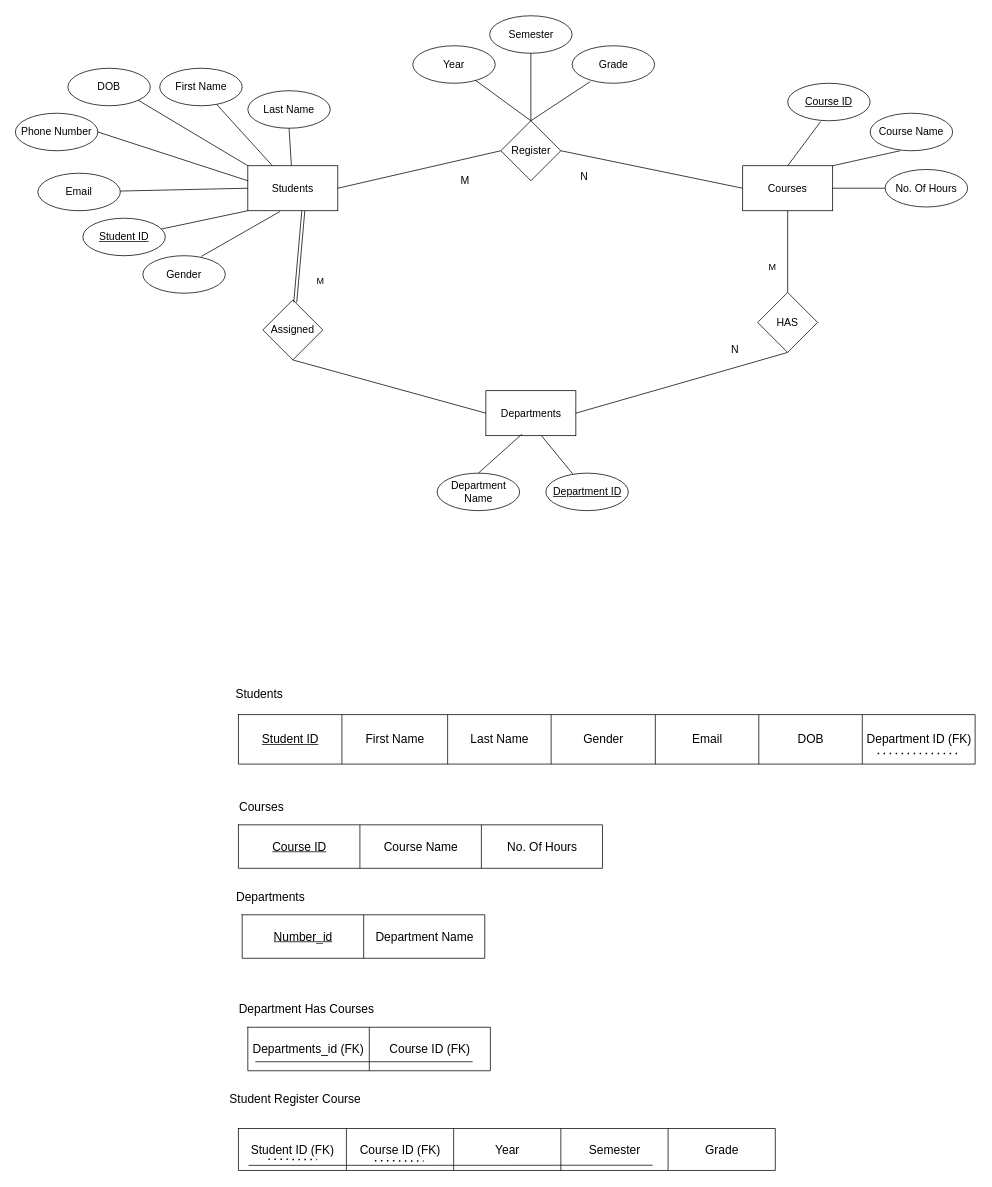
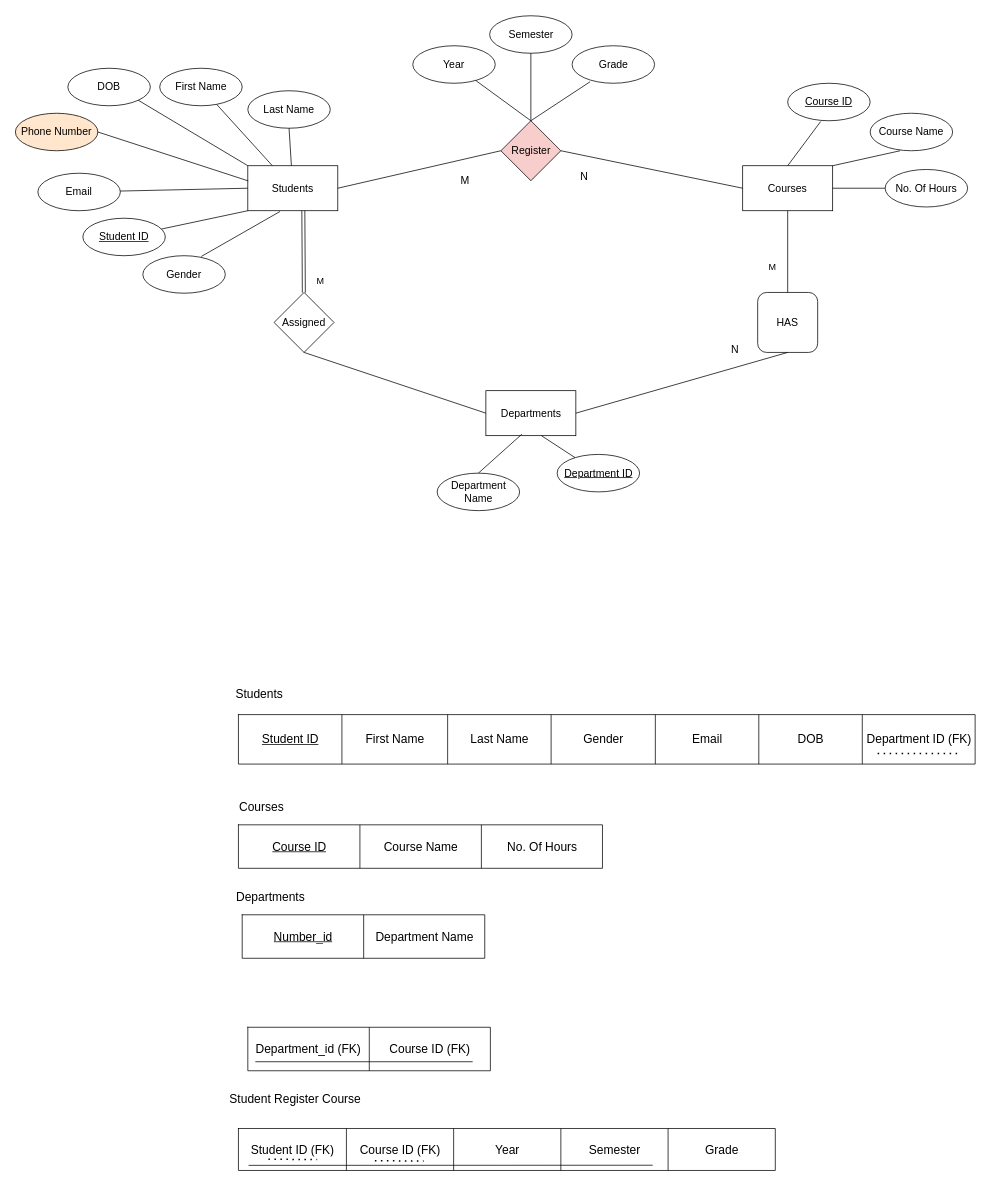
(57, 132) -> (57, 132)
(531, 150) -> (531, 150)
(788, 322) -> (788, 322)
(293, 330) -> (304, 322)
(587, 492) -> (599, 473)
(306, 1009) -> none
(309, 1049) -> (309, 1049)
